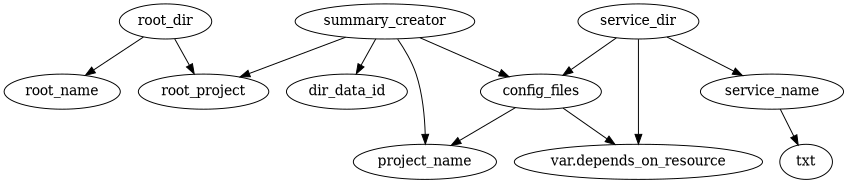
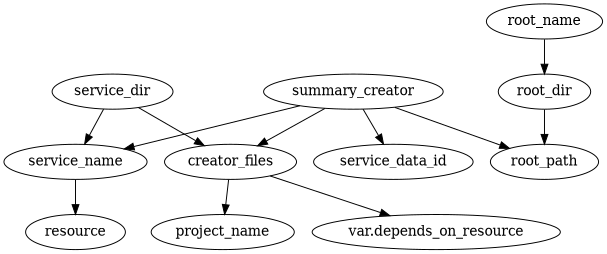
(119, 53) -> (544, 52)
(419, 84) -> (217, 126)
(638, 87) -> none
(204, 92) -> (544, 162)
(347, 92) -> (393, 162)
(541, 92) -> (231, 162)
(806, 162) -> (76, 232)
